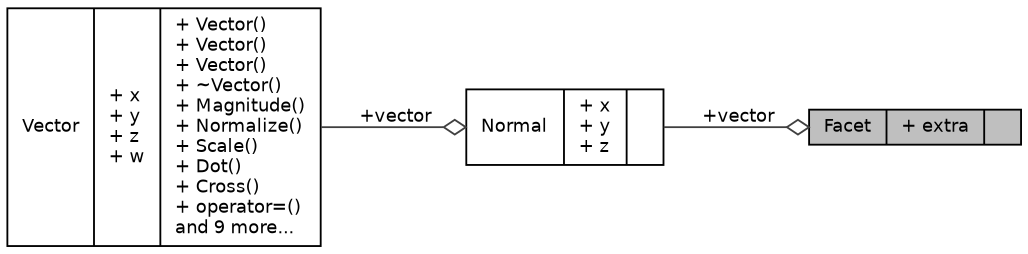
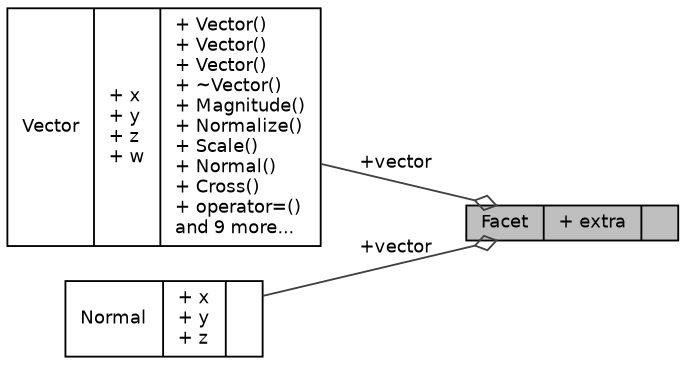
(382, 127) -> (398, 182)
(209, 167) -> (226, 167)
